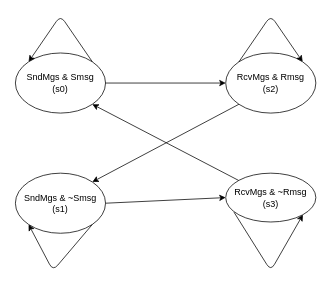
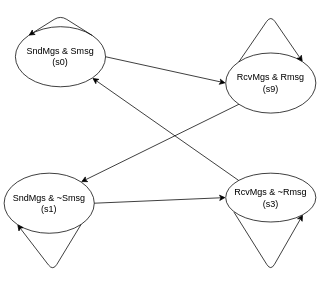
(60, 83) -> (60, 57)
(270, 83) -> (270, 83)
(60, 203) -> (49, 203)
